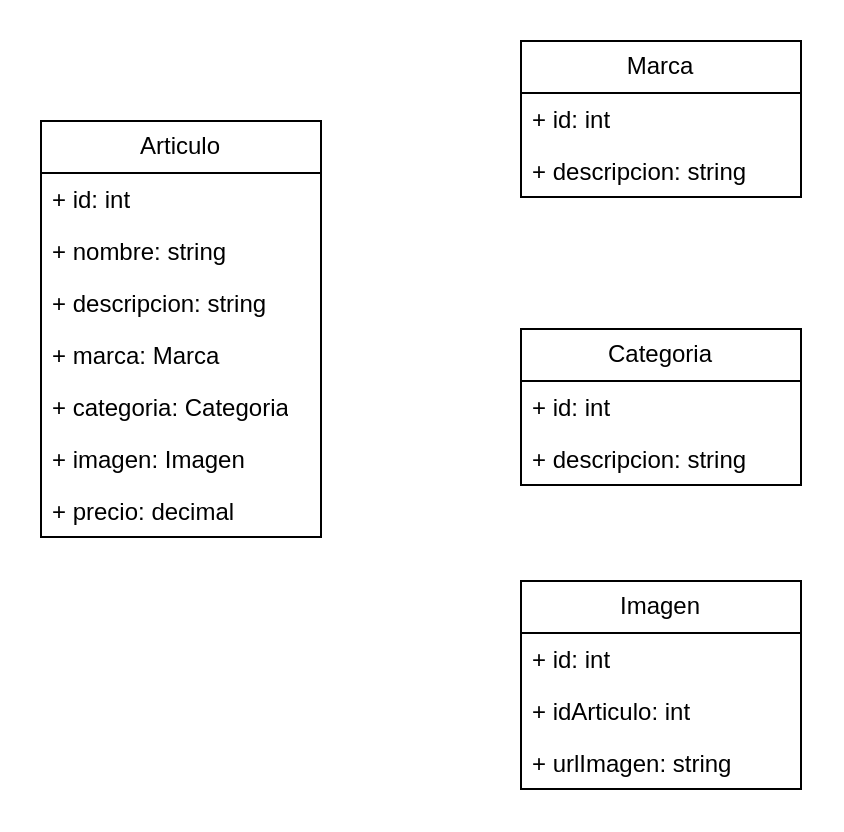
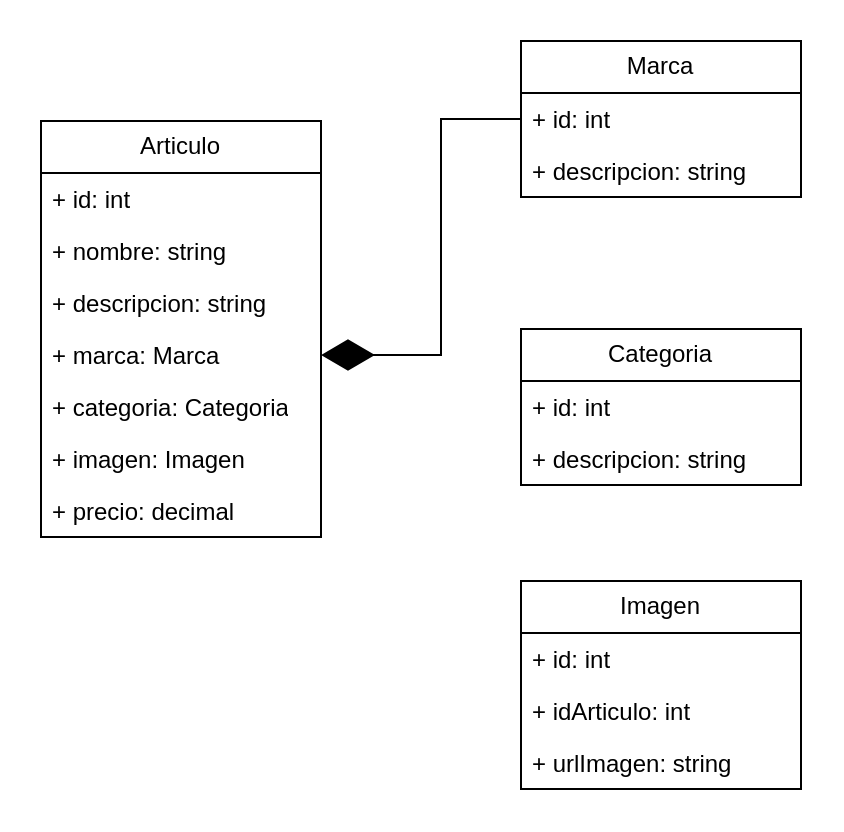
none -> (441, 231)
